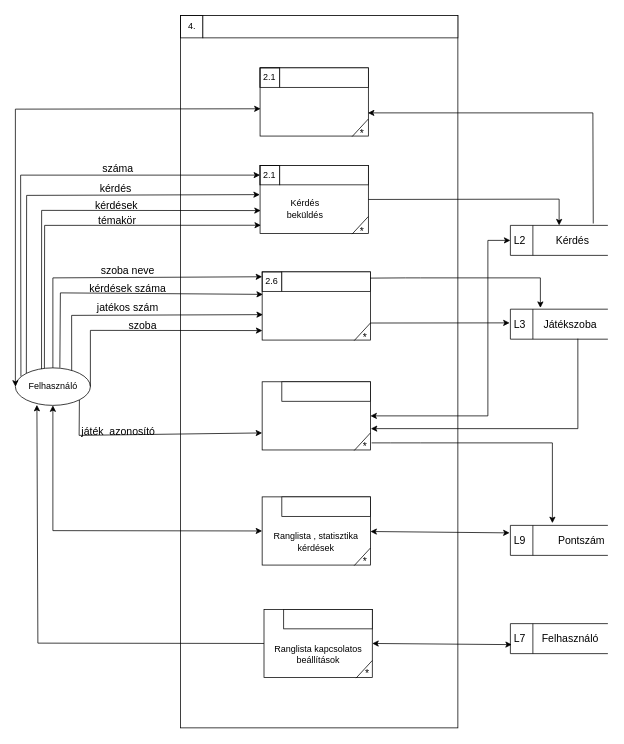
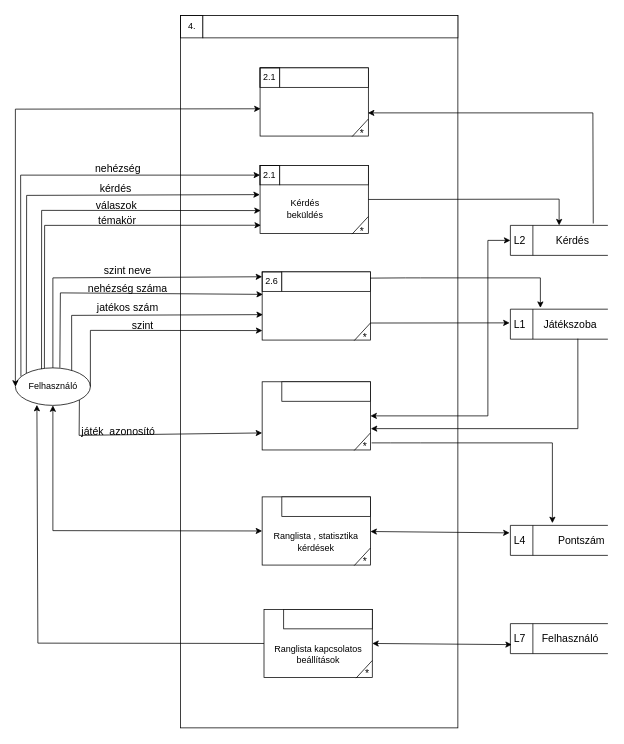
(118, 168) -> (118, 168)
(117, 205) -> (117, 205)
(128, 270) -> (128, 270)
(128, 288) -> (128, 288)
(520, 324) -> (520, 324)
(143, 326) -> (143, 326)
(520, 540) -> (520, 540)
